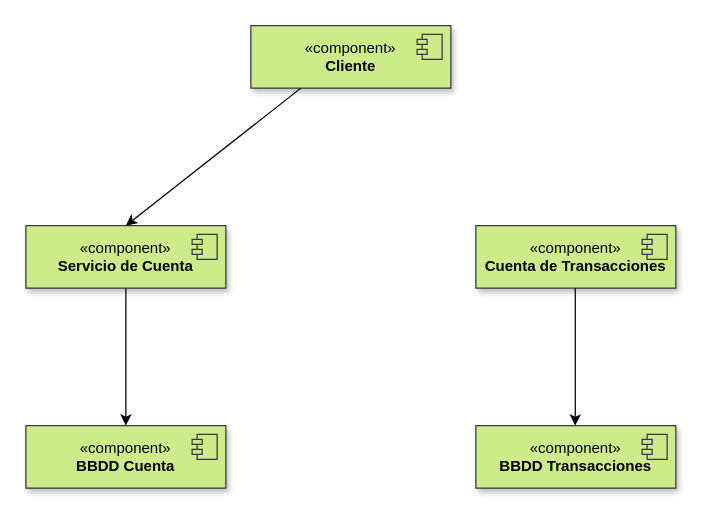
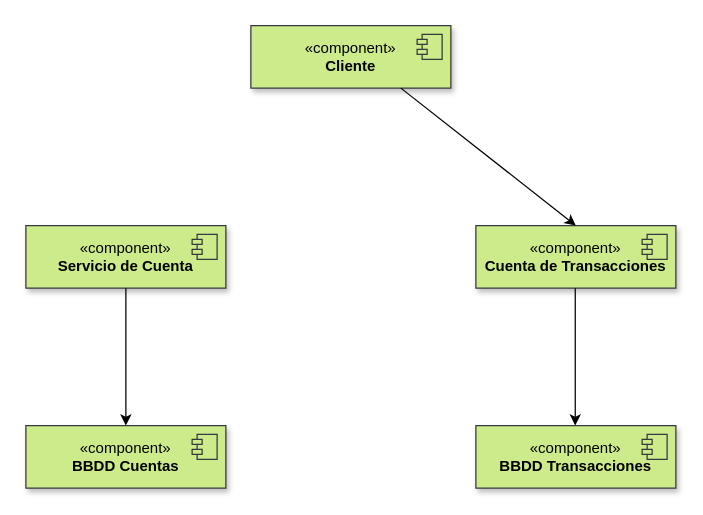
(216, 154) -> none
none -> (485, 154)
(126, 457) -> (126, 457)
